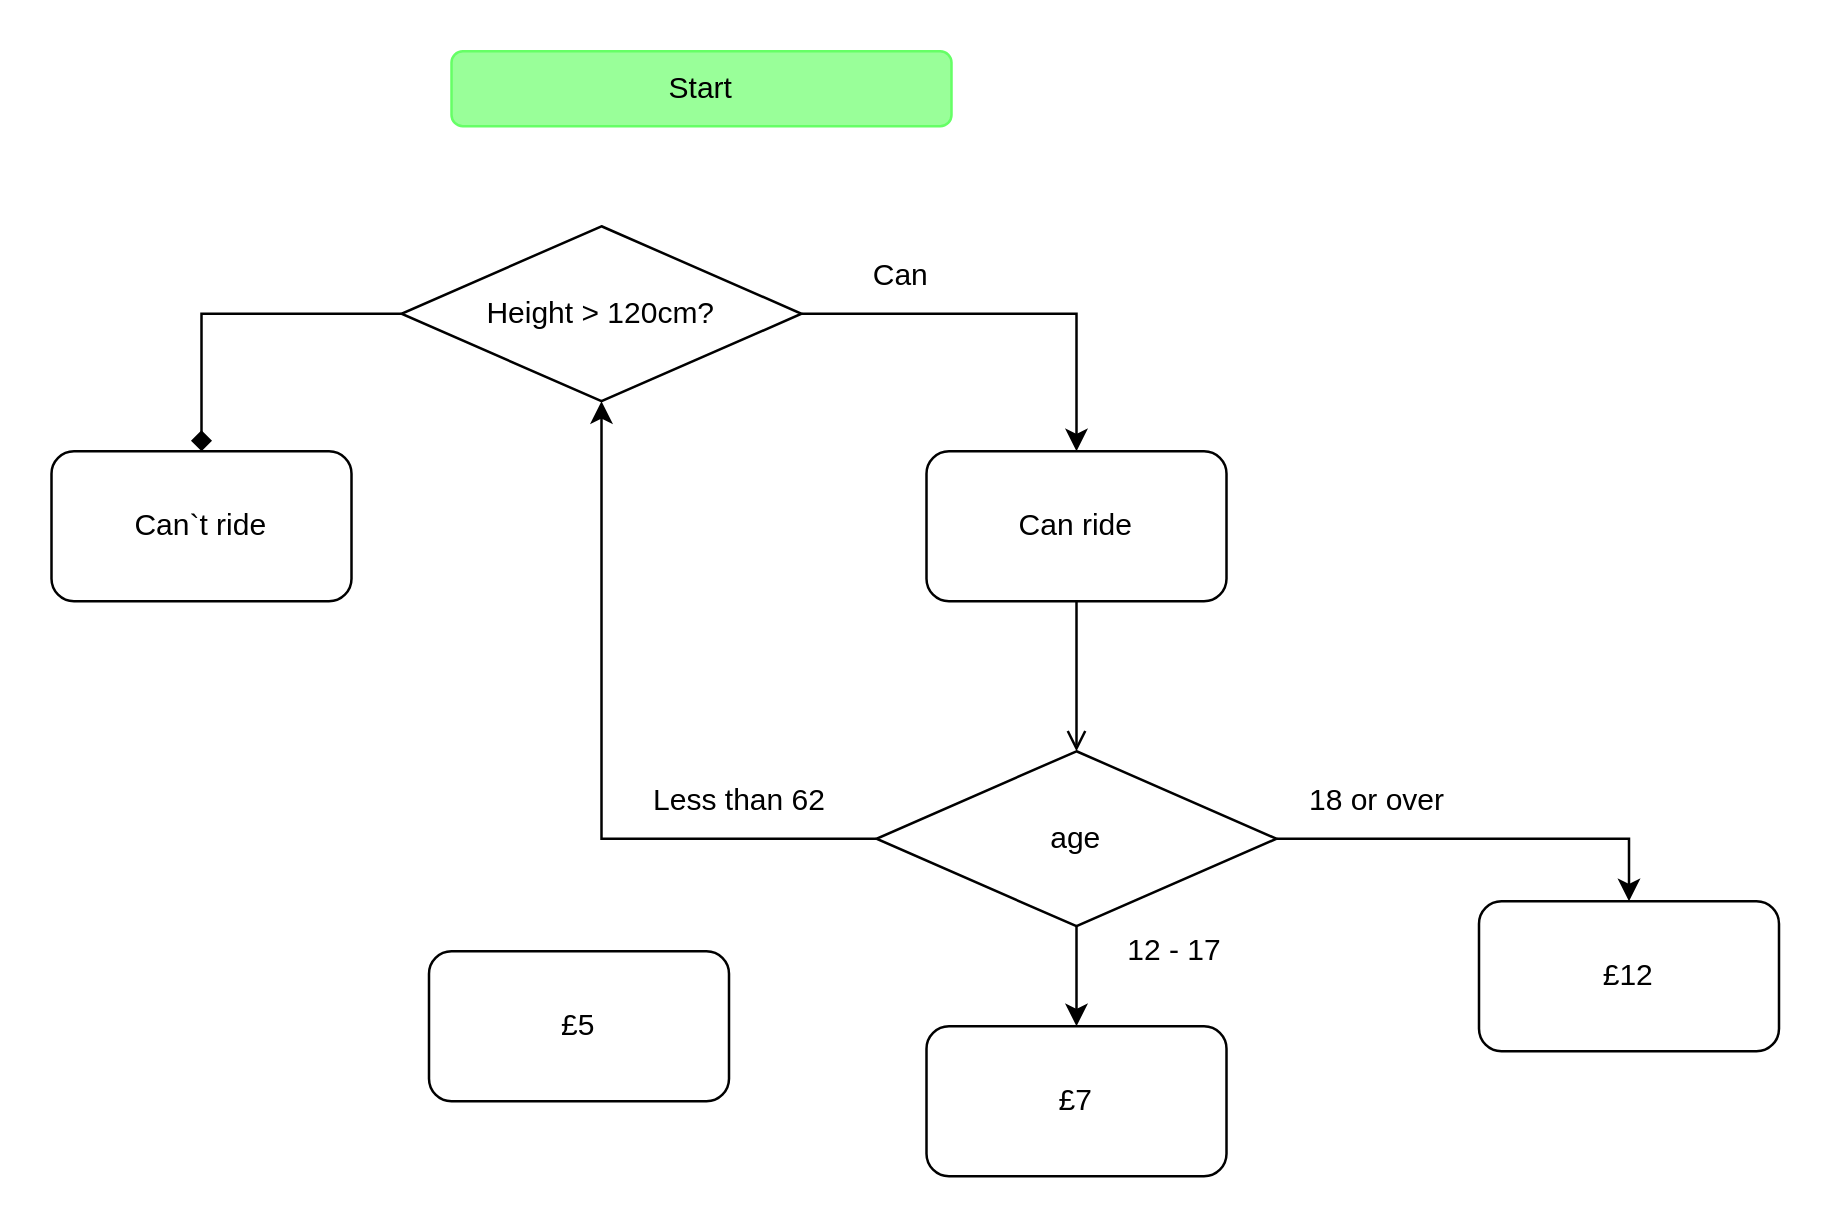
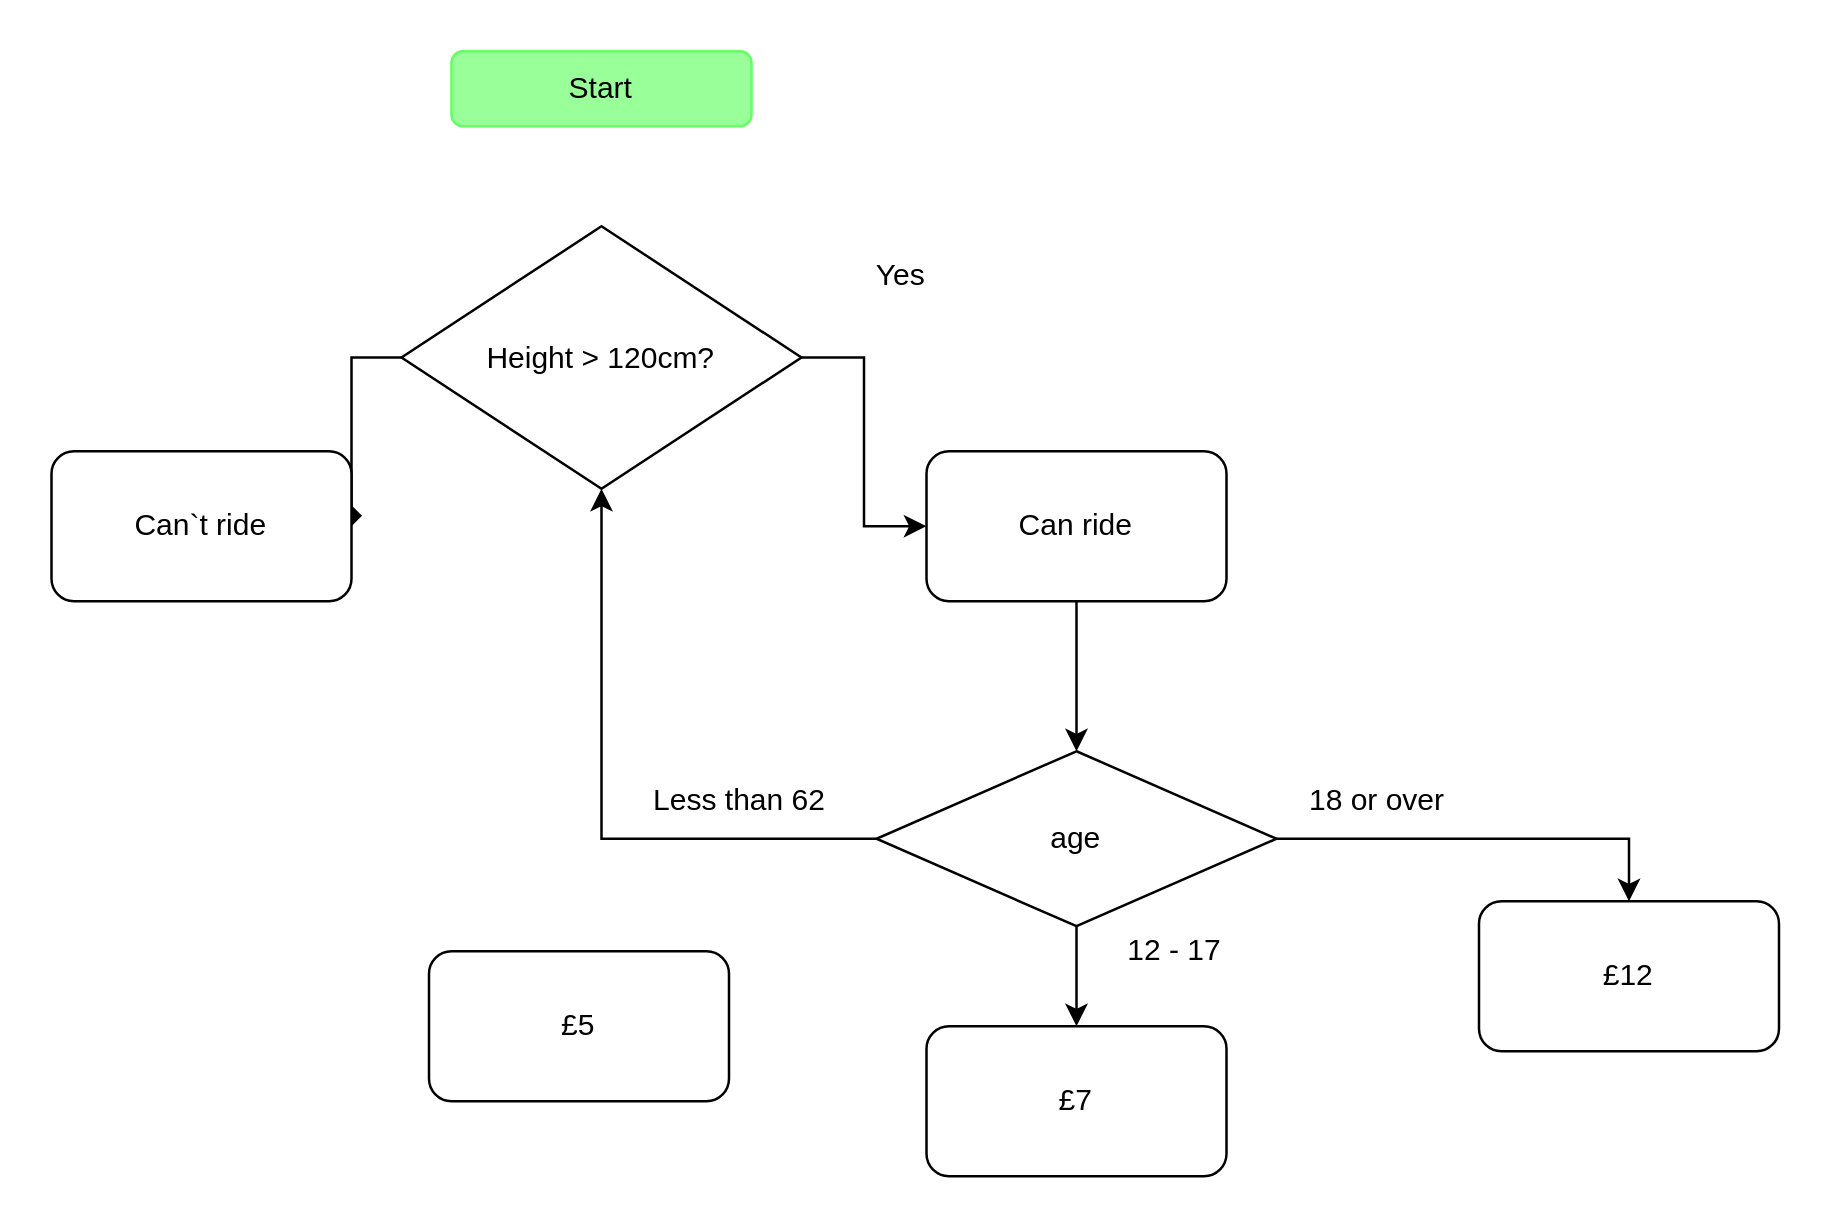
(701, 89) -> (601, 89)
(901, 276) -> (901, 276)
(601, 314) -> (601, 358)
(1076, 737) -> (1076, 733)
